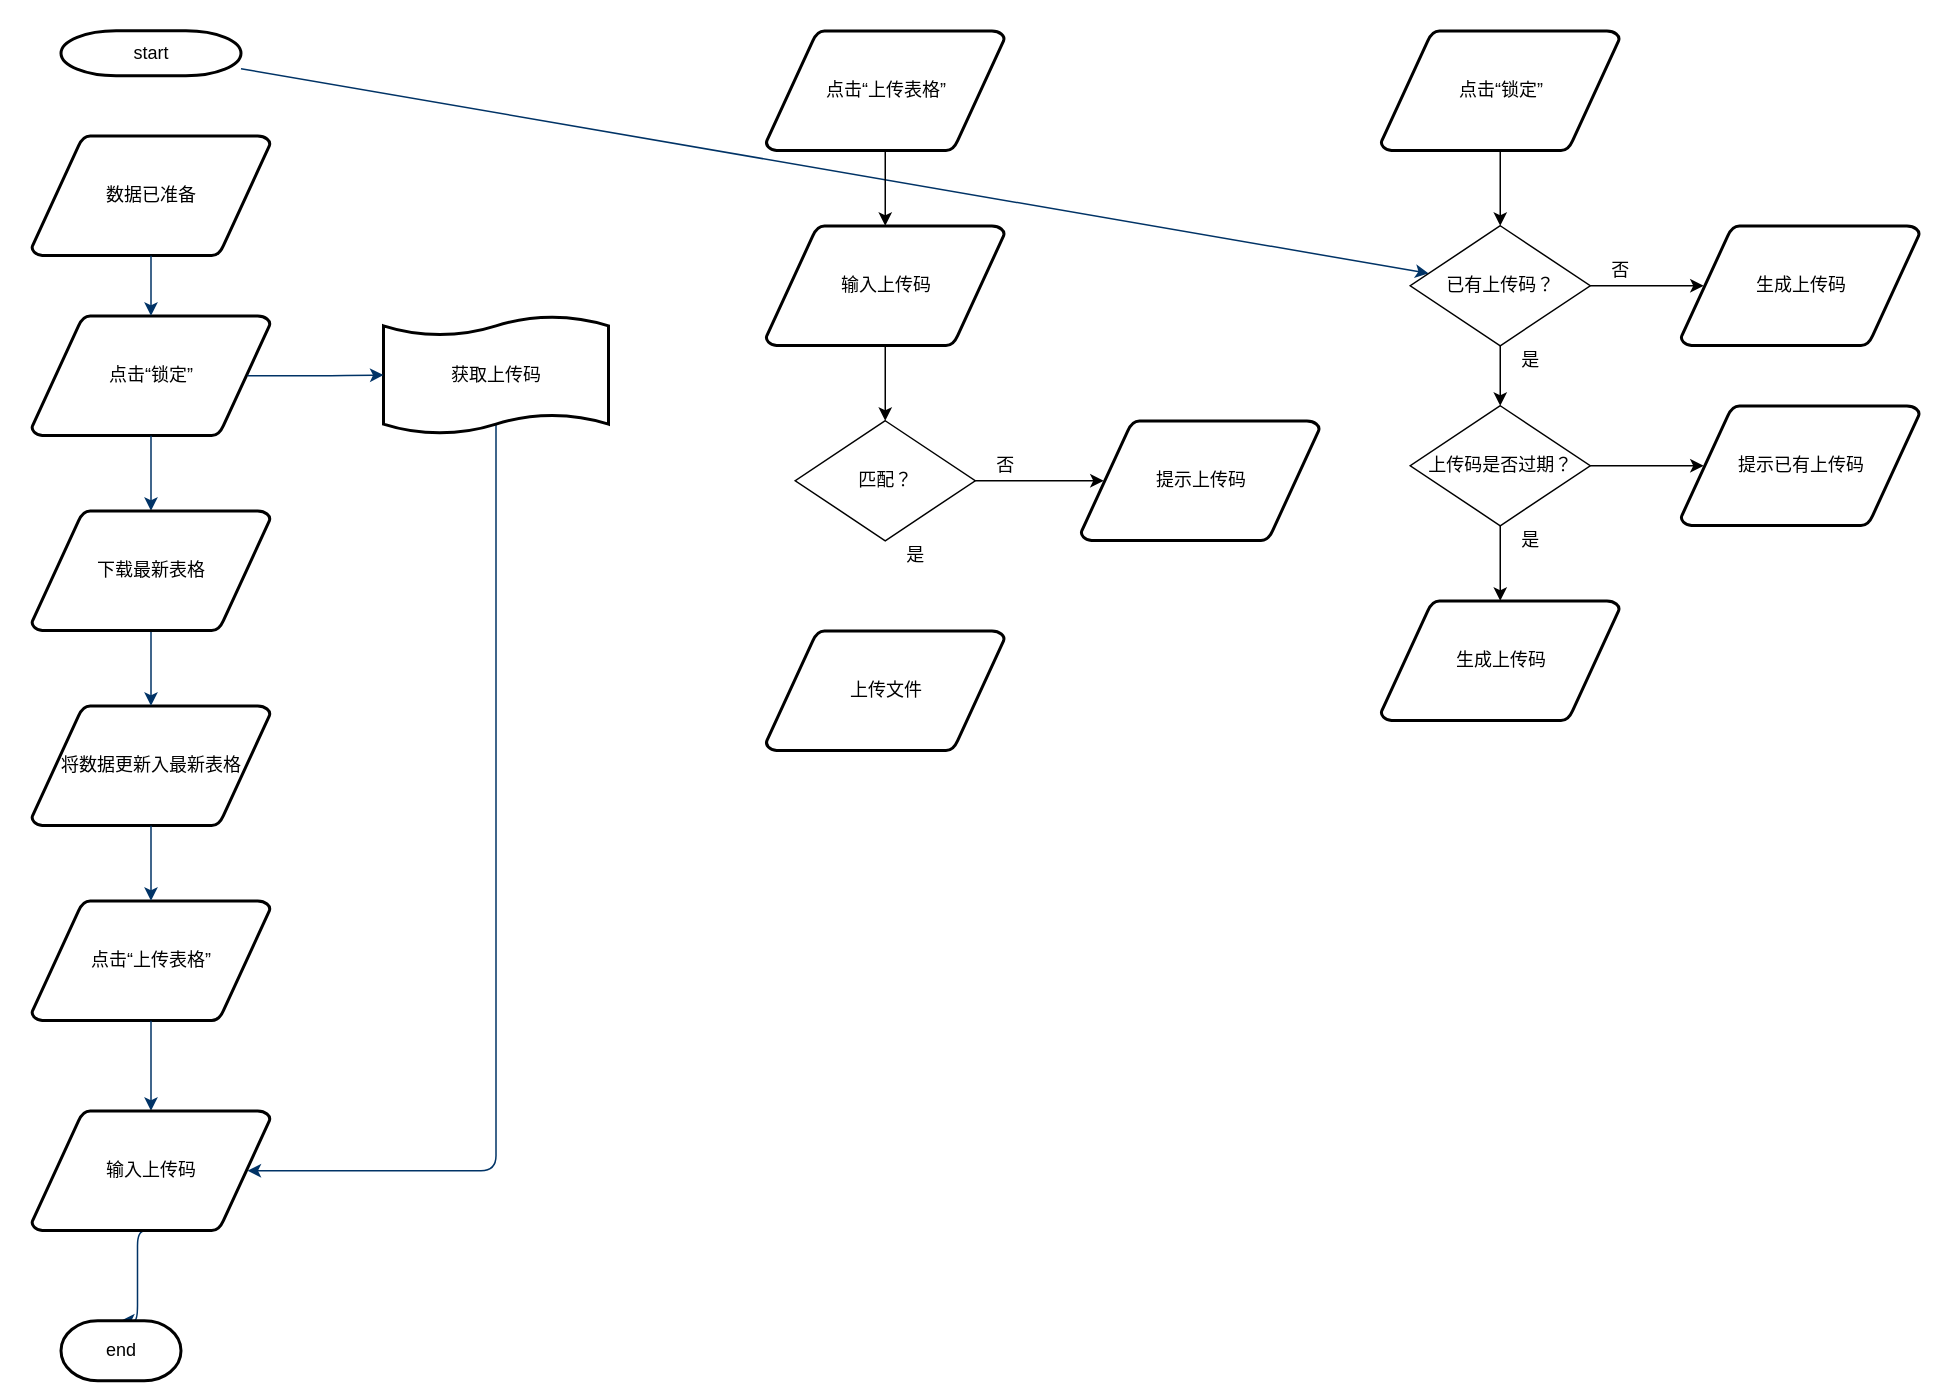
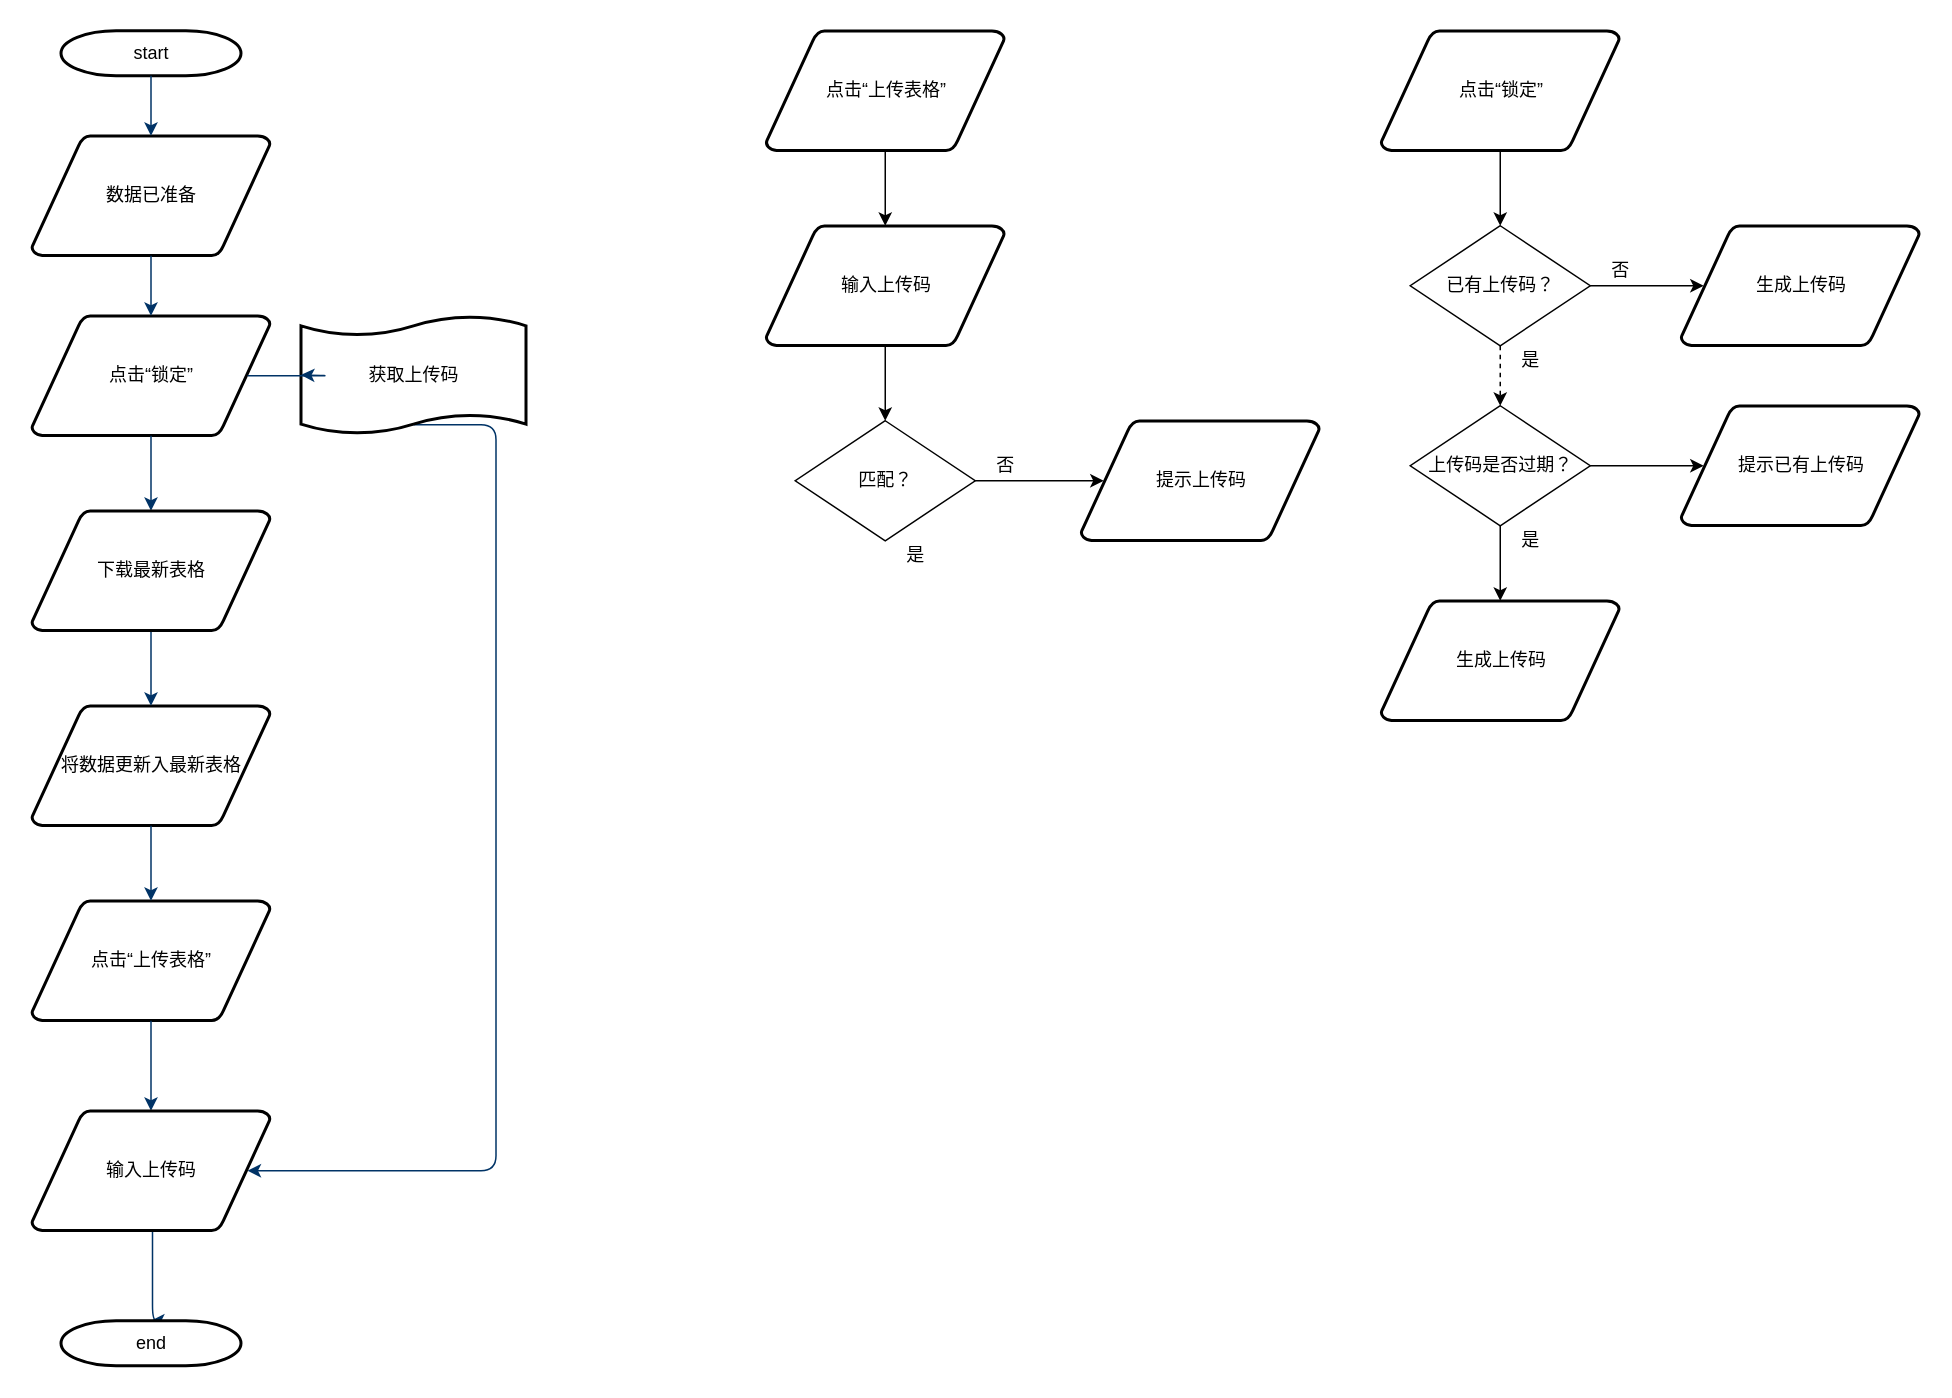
(829, 170) -> (151, 101)
(1500, 370) -> (1500, 370)
(496, 375) -> (413, 375)
(885, 691) -> none
(121, 1351) -> (151, 1343)
